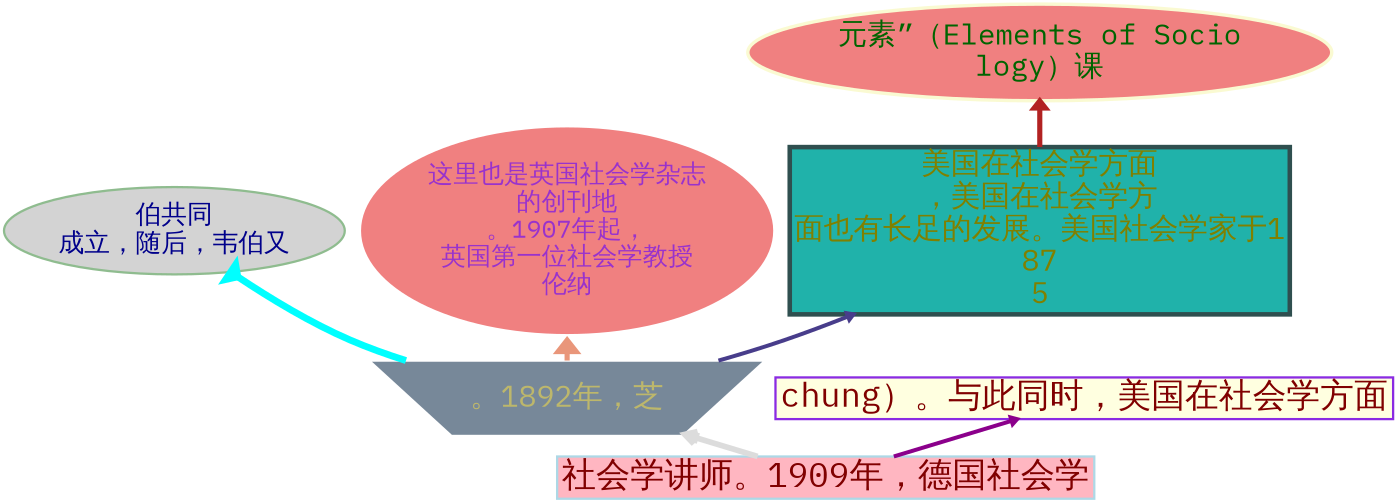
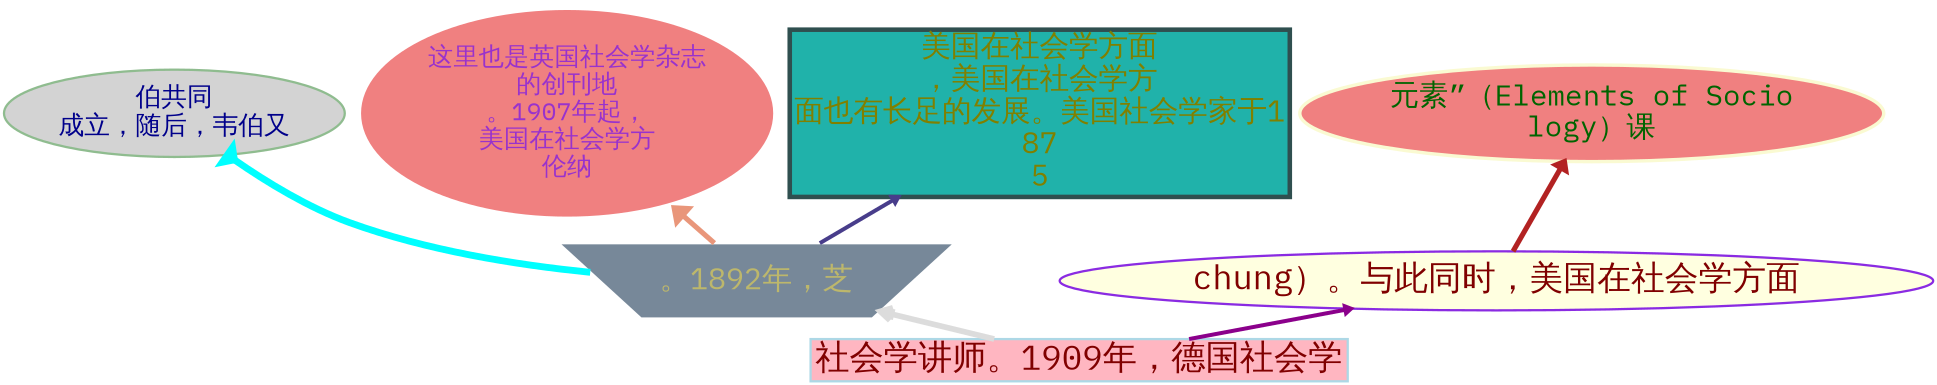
(1040, 128) -> (1537, 210)
(567, 231) -> (567, 113)
(1084, 398) -> (1496, 281)
